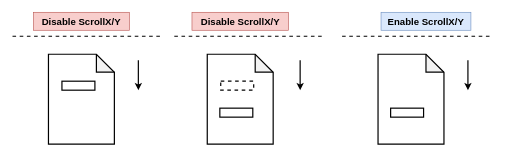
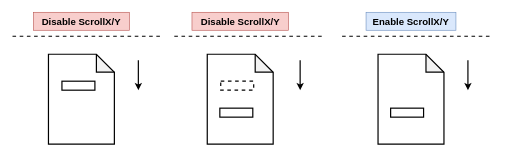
(426, 21) -> (411, 21)
